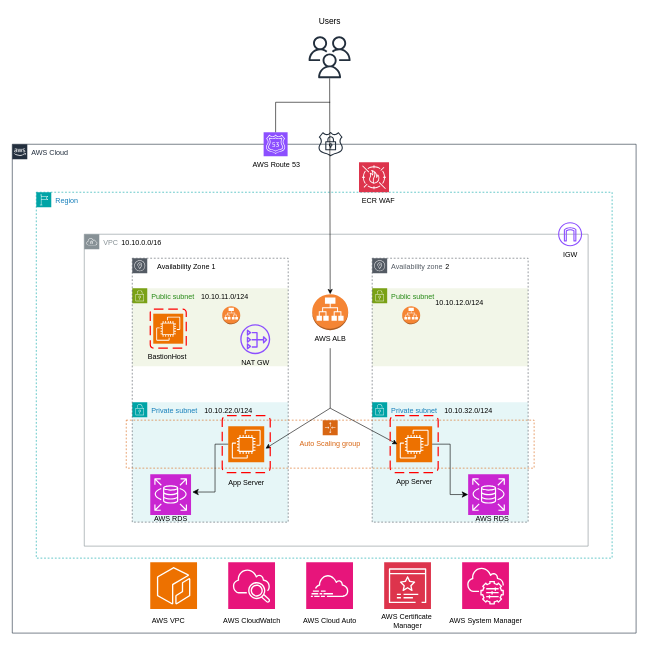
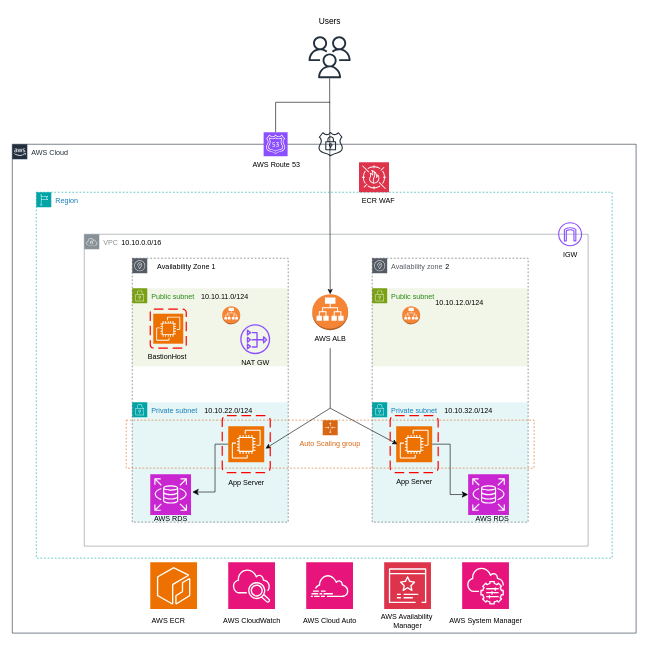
(169, 621) -> (169, 621)
(408, 621) -> (408, 621)
